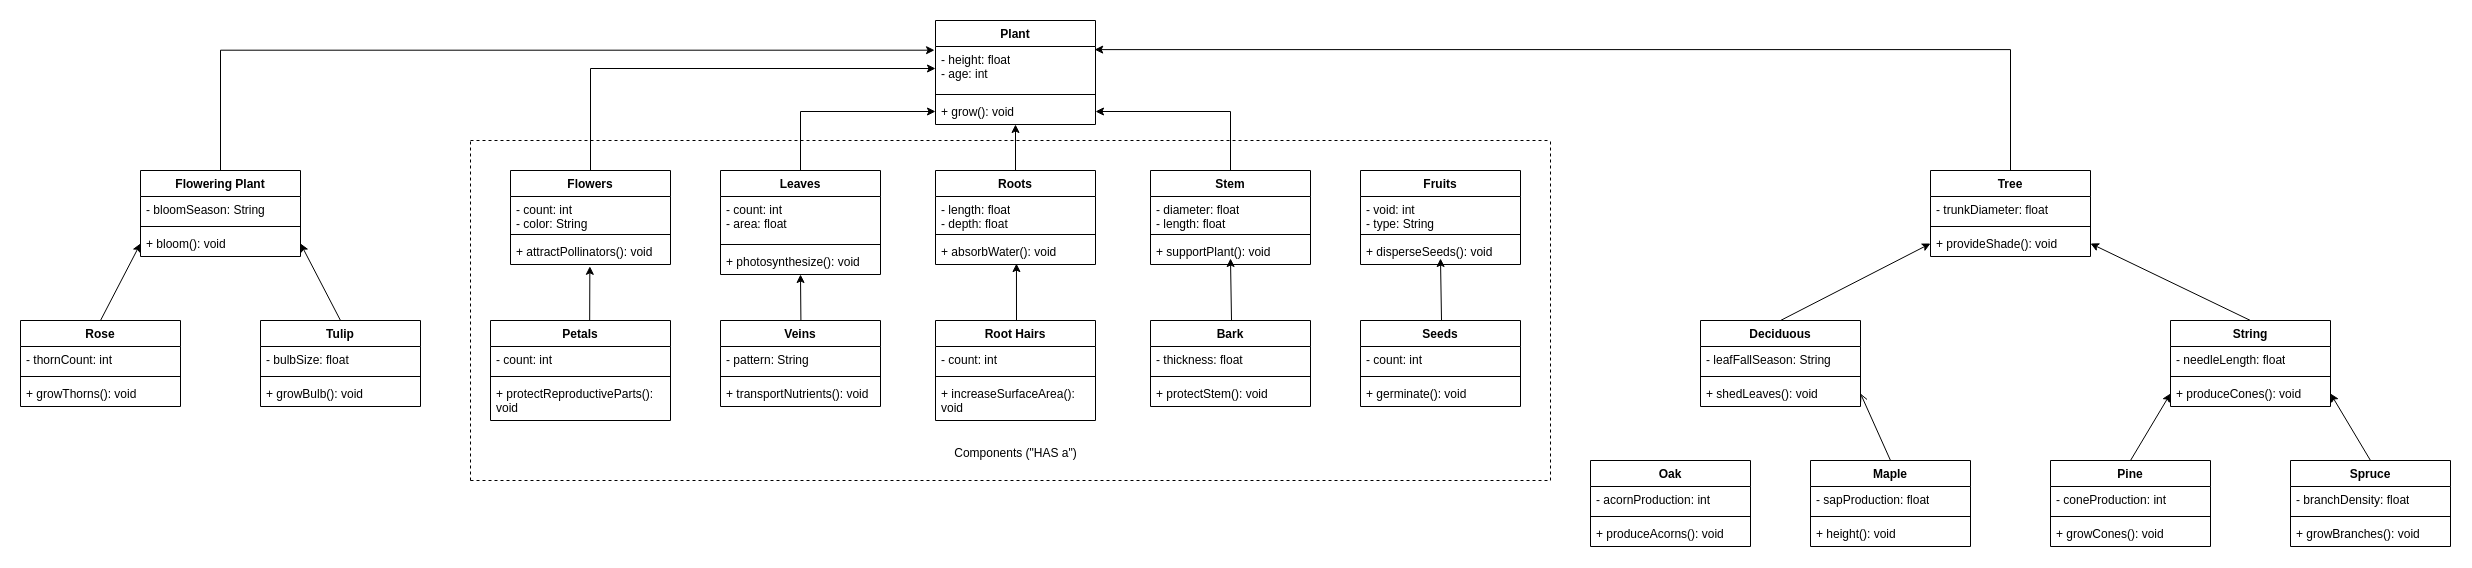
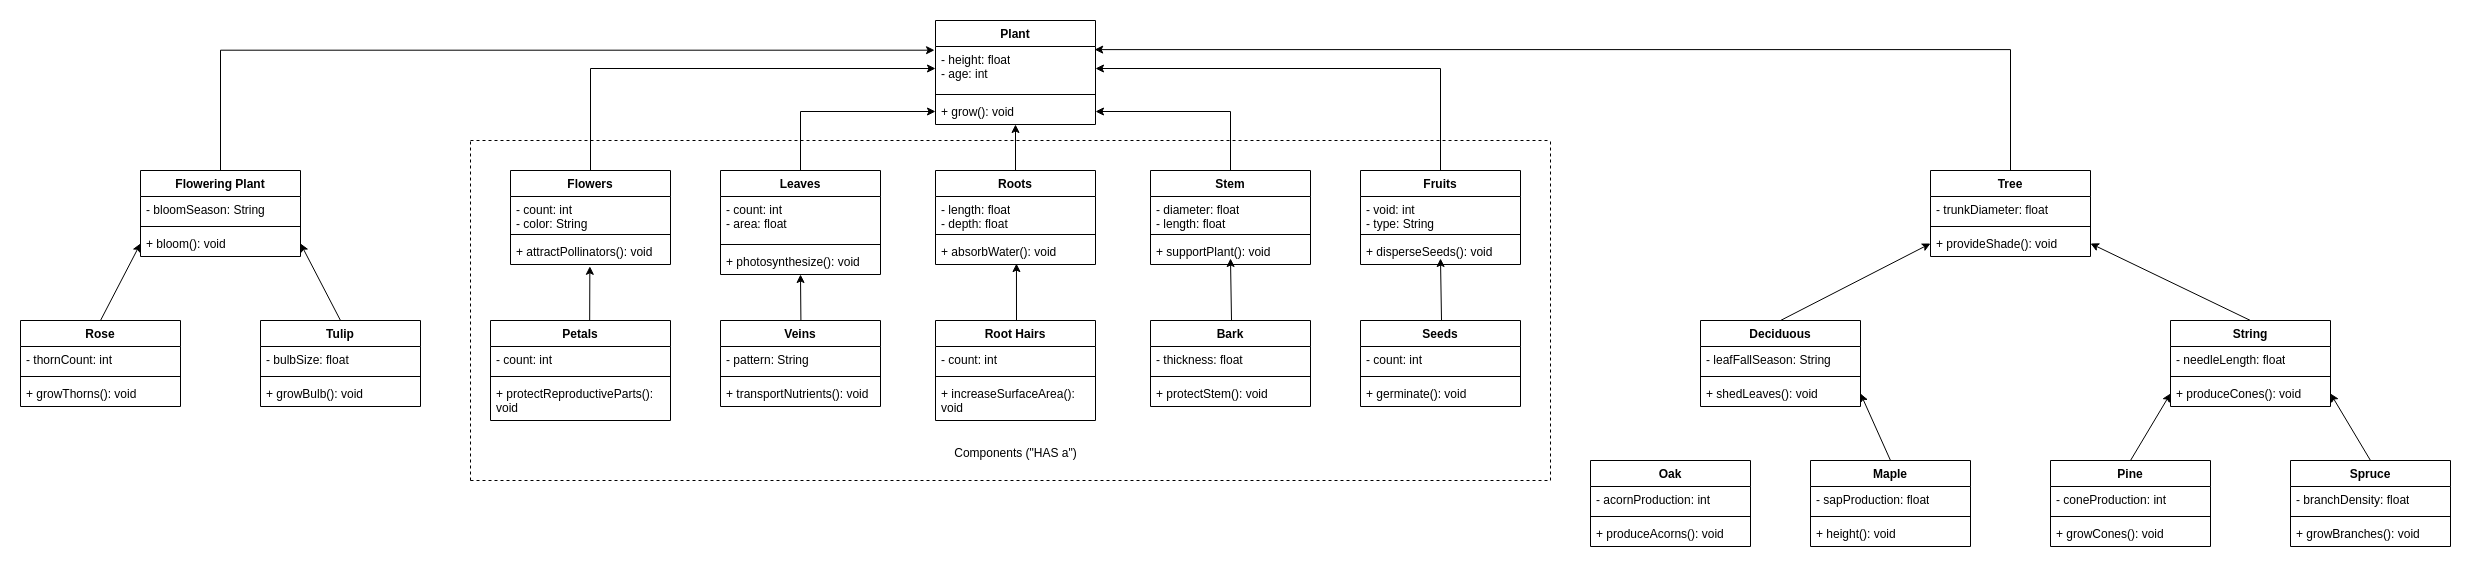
none -> (1322, 69)
(1863, 399) -> (1864, 401)
